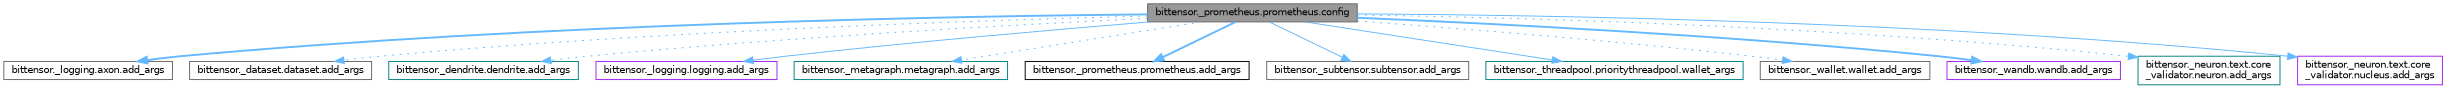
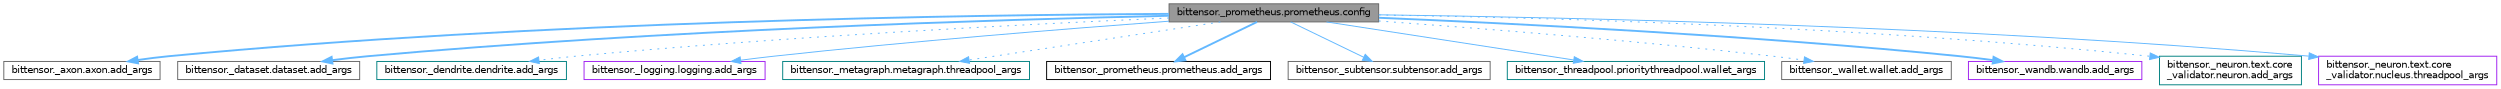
(745, 31) -> (750, 31)
(88, 71) -> (82, 71)
(901, 71) -> (906, 71)
(2370, 71) -> (2408, 71)
